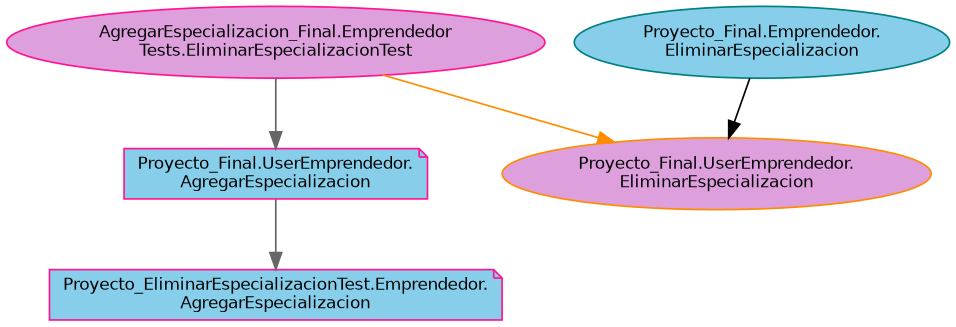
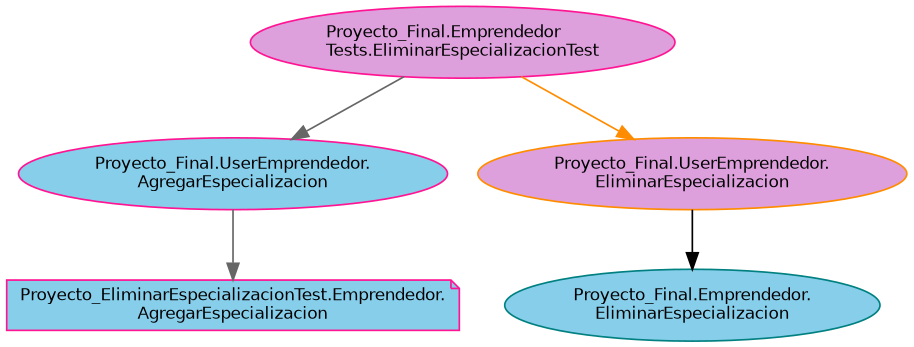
(276, 42) -> (463, 42)
(742, 100) -> (692, 231)
(276, 174) -> (233, 174)
